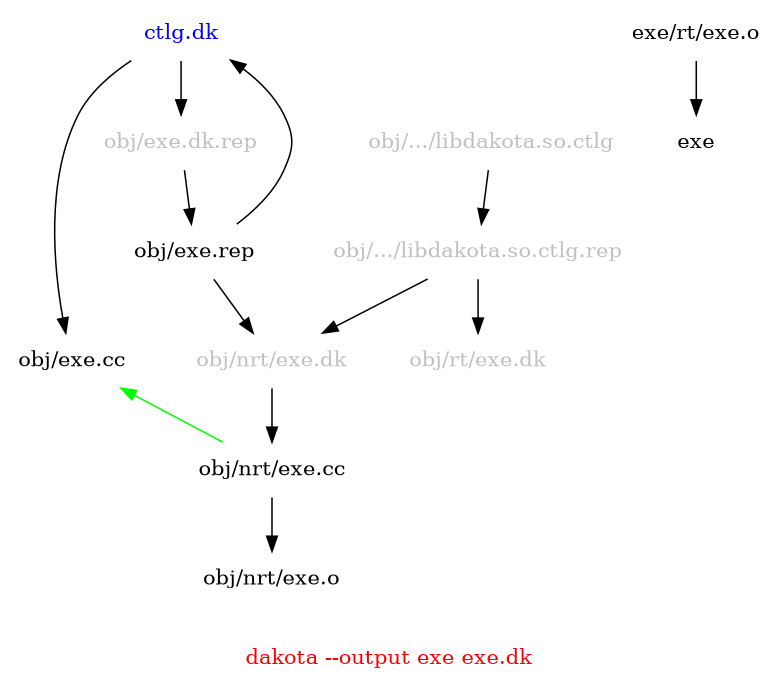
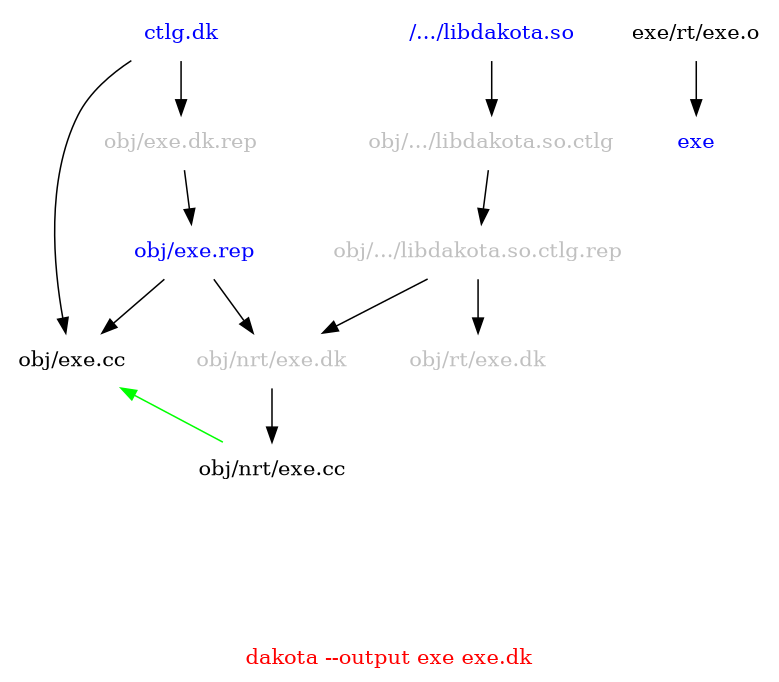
none -> (492, 33)
(696, 142) -> (696, 142)
(291, 148) -> (139, 301)
(195, 252) -> (195, 252)
(272, 579) -> none
